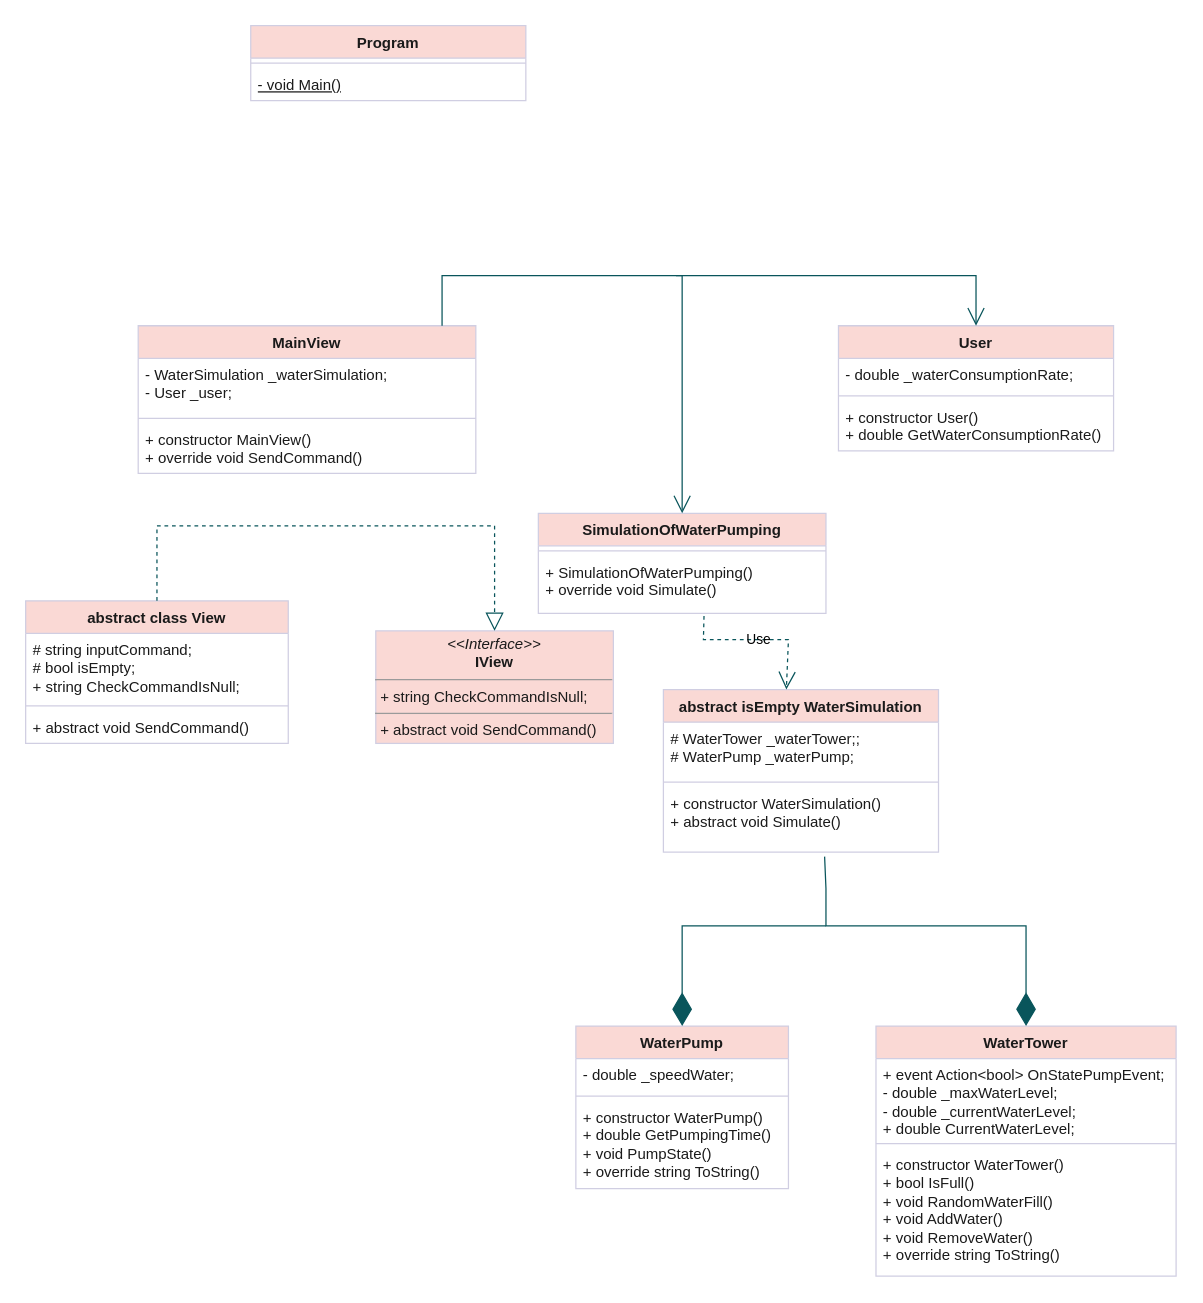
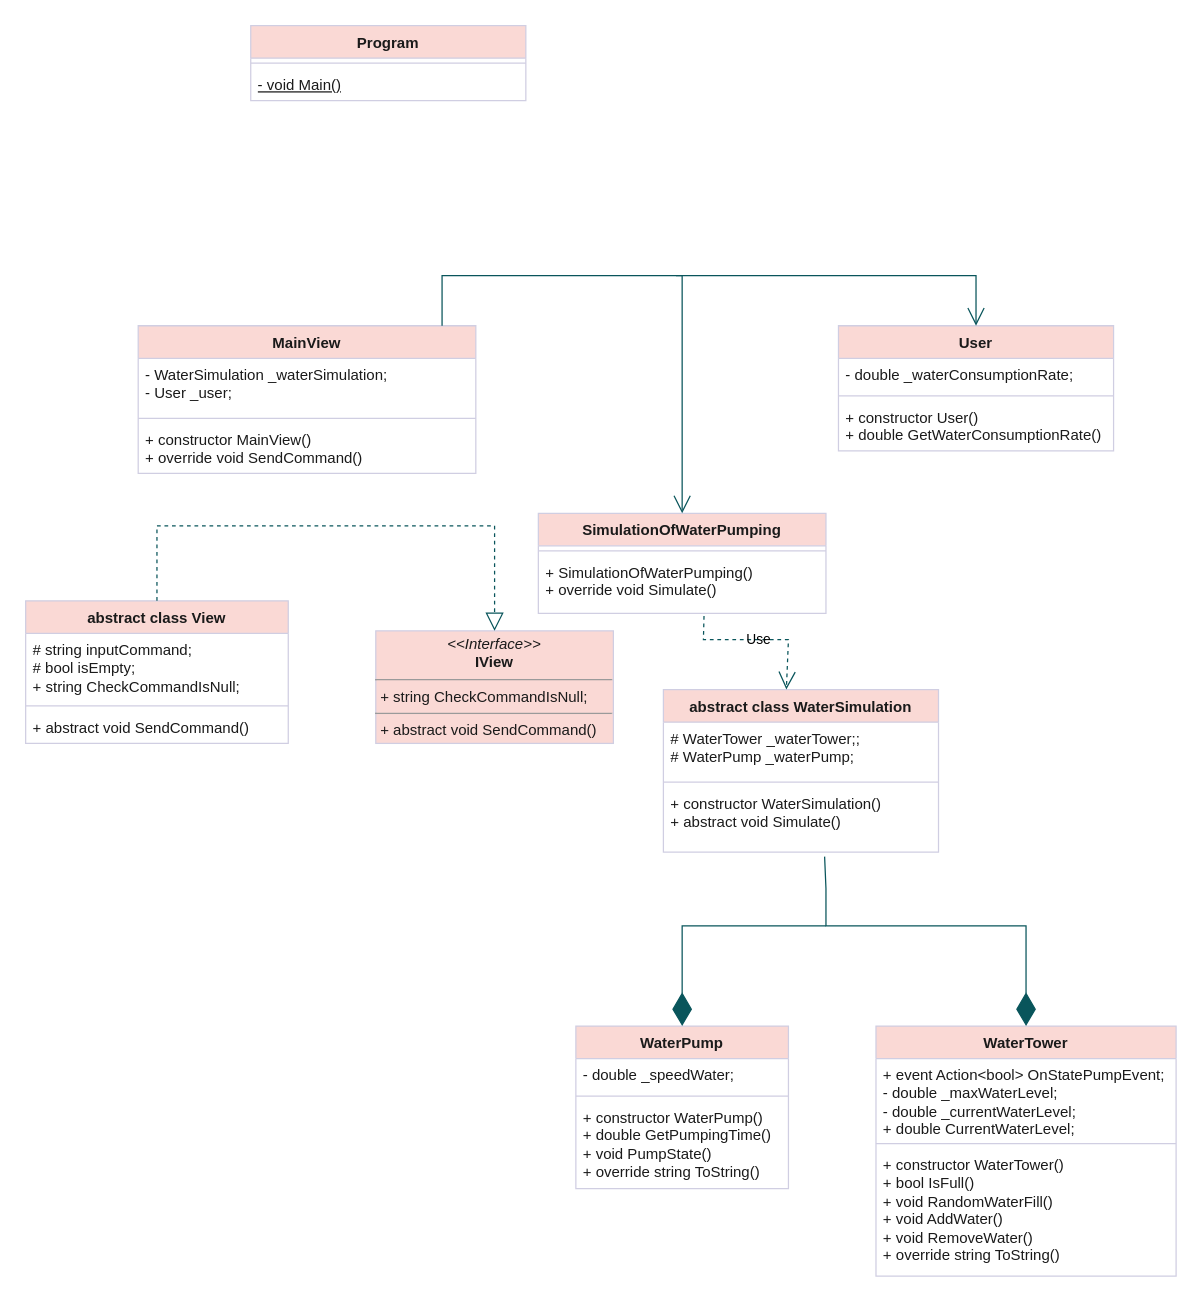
(801, 707) -> (801, 707)
